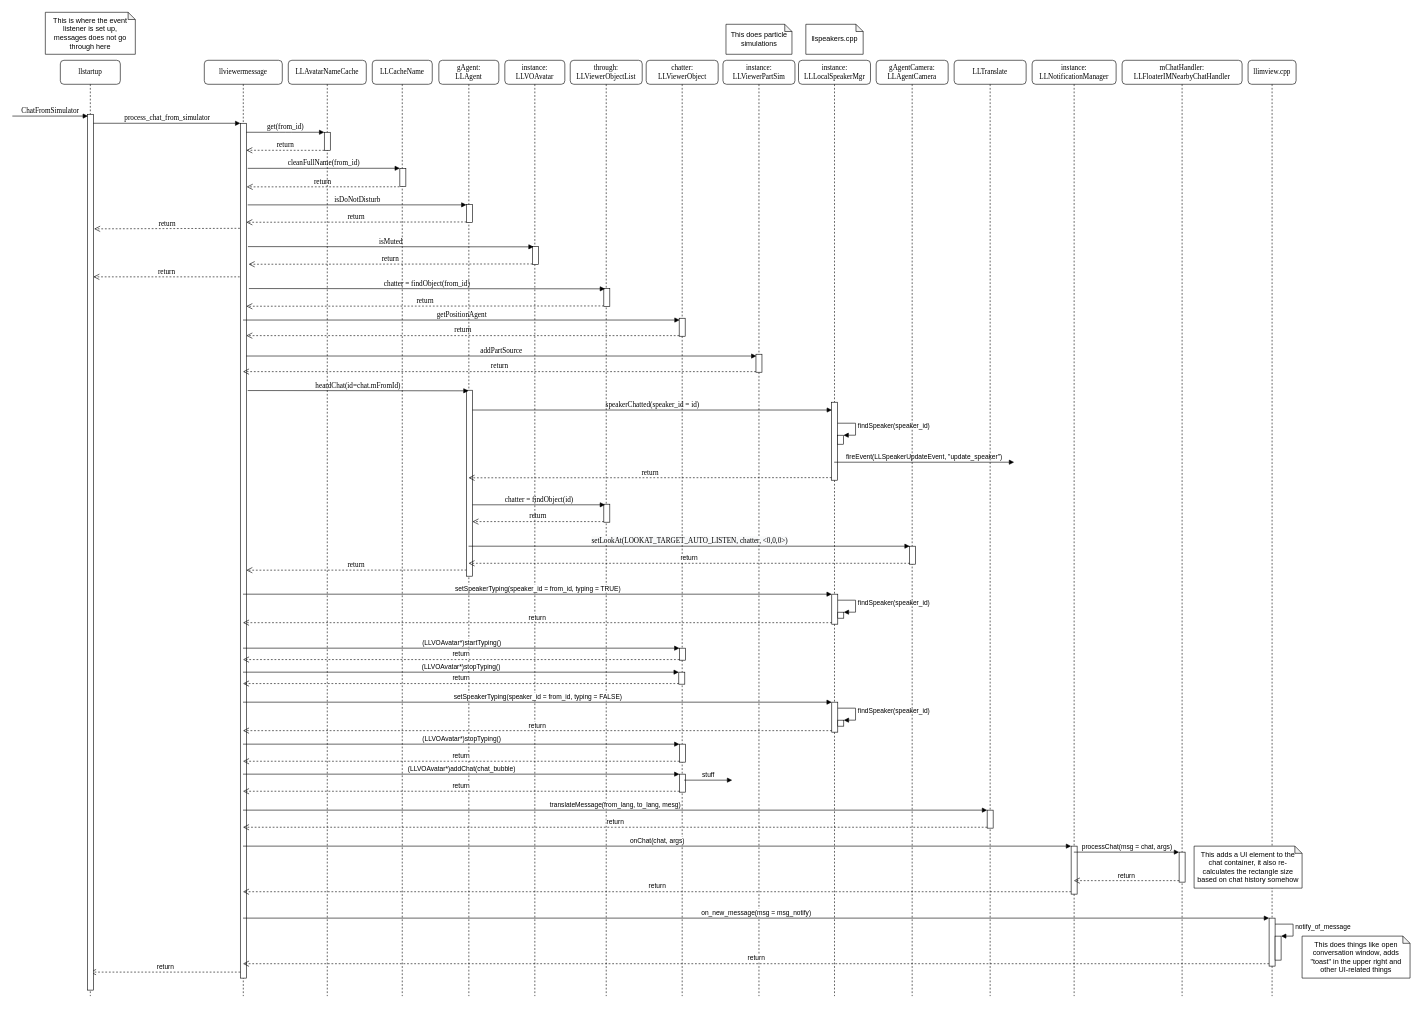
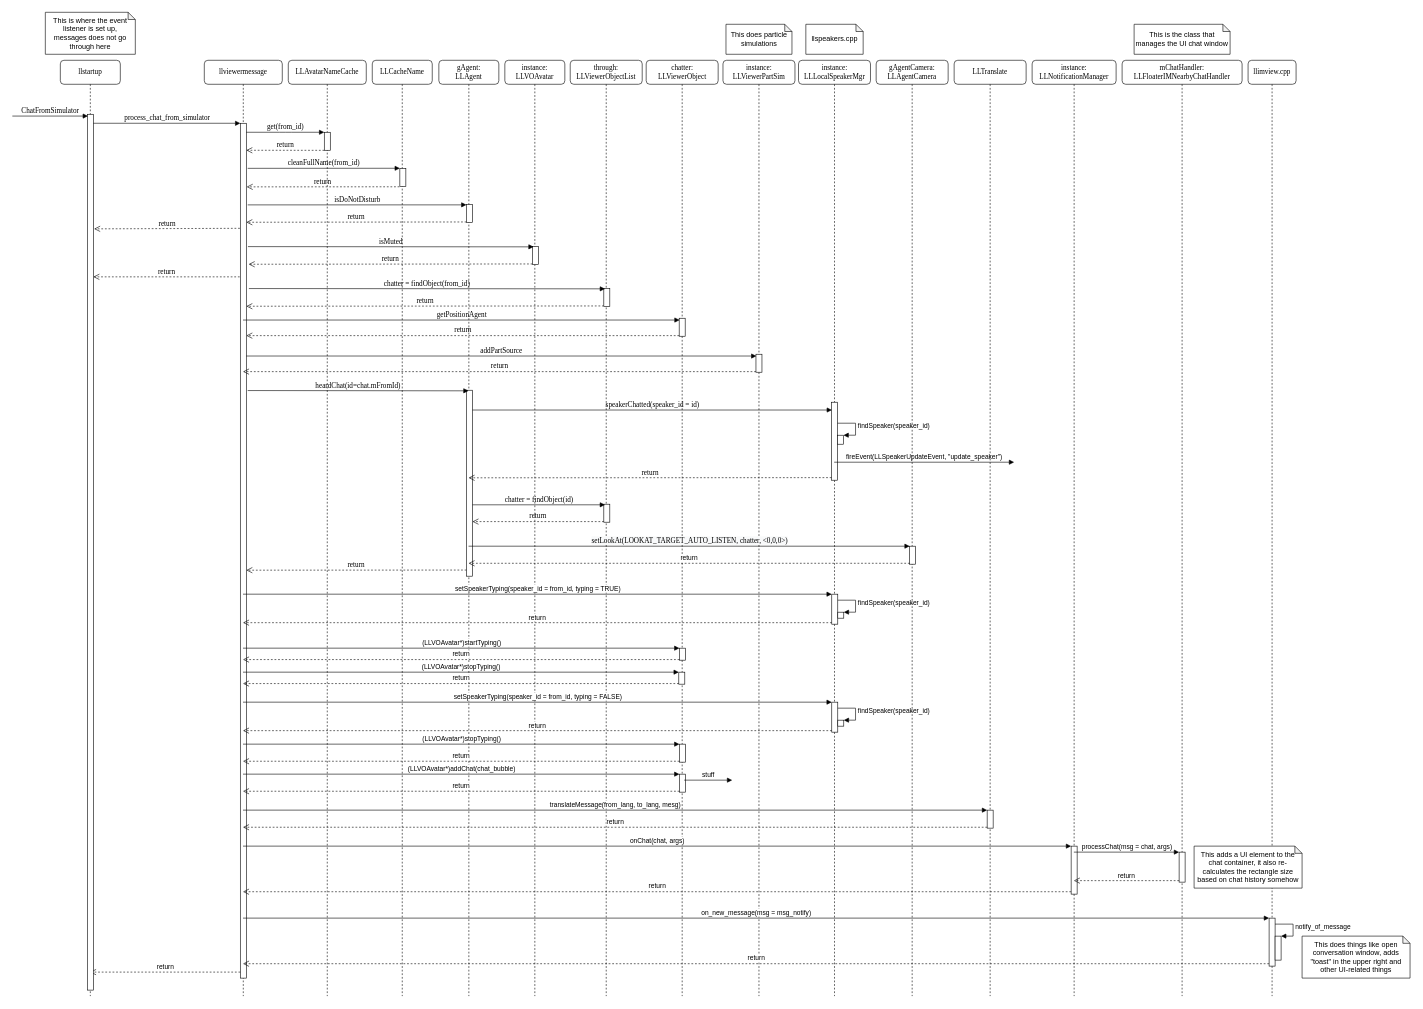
none -> (1182, 39)
